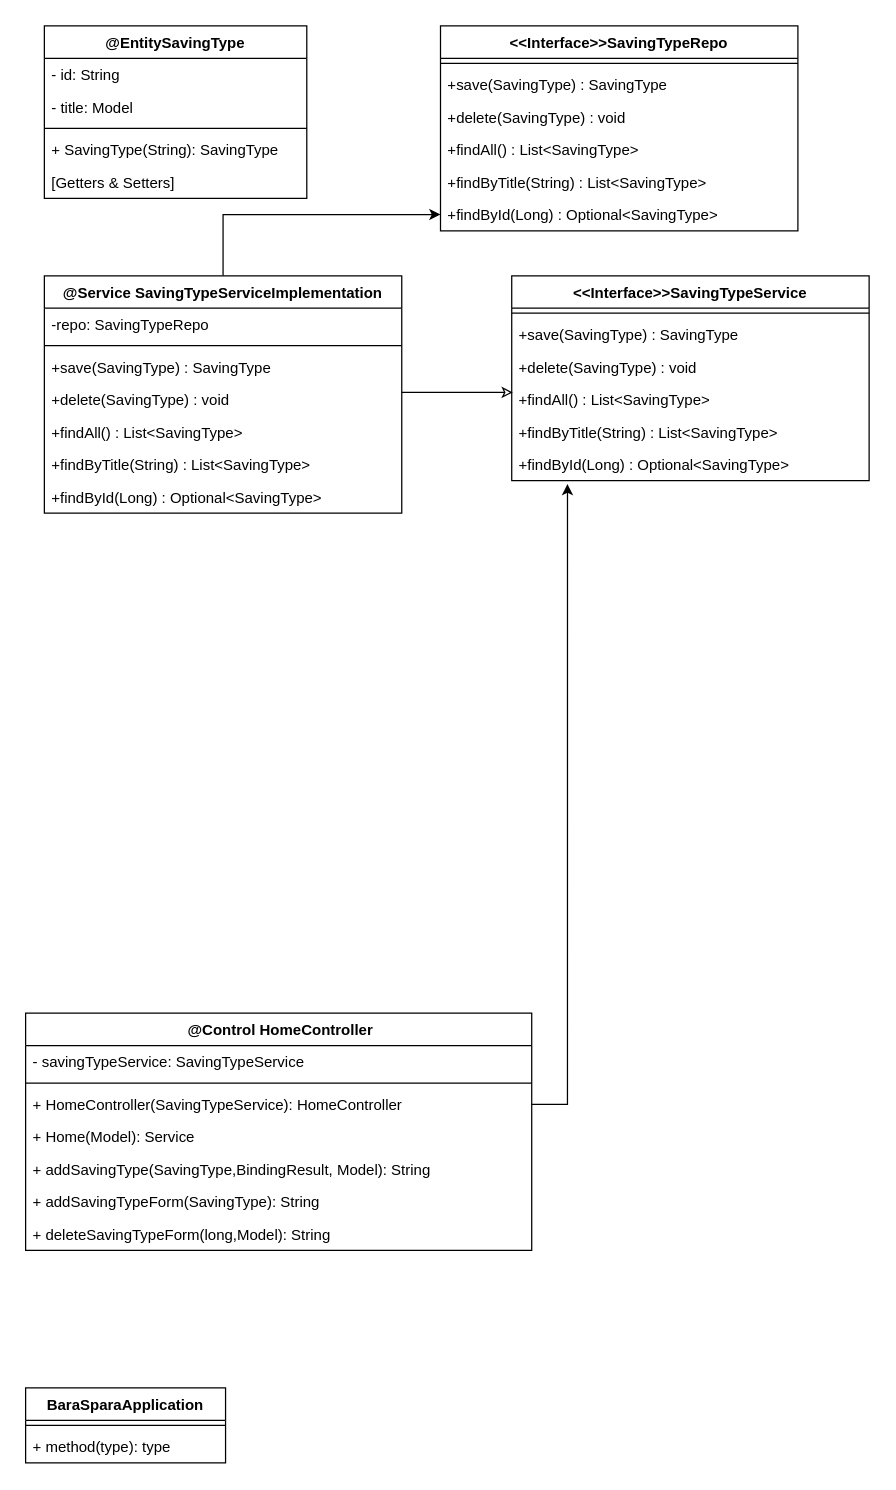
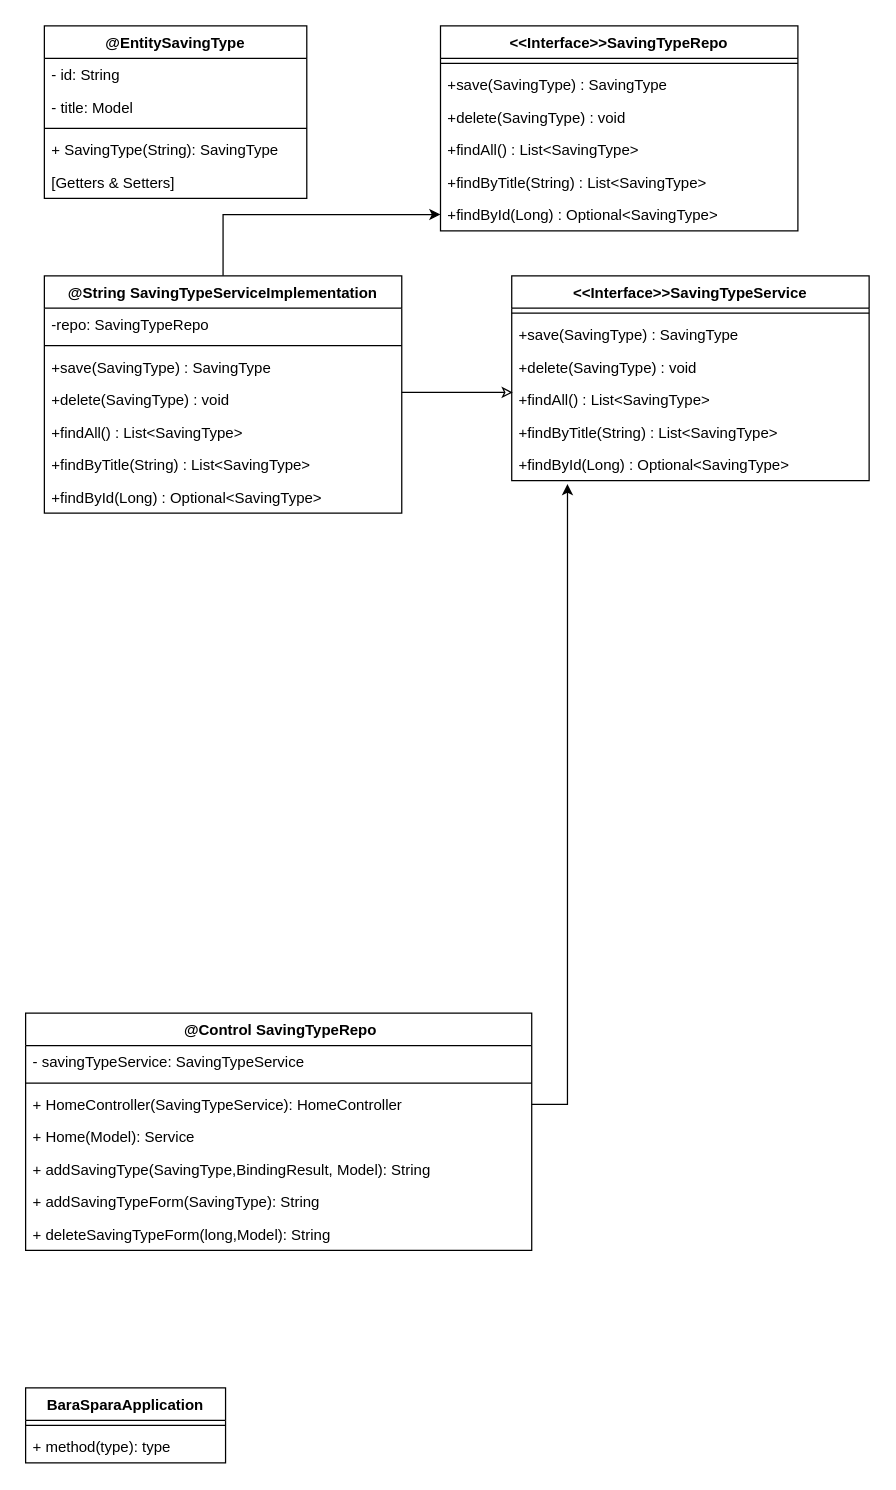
(223, 293) -> (223, 293)
(278, 1030) -> (278, 1030)
